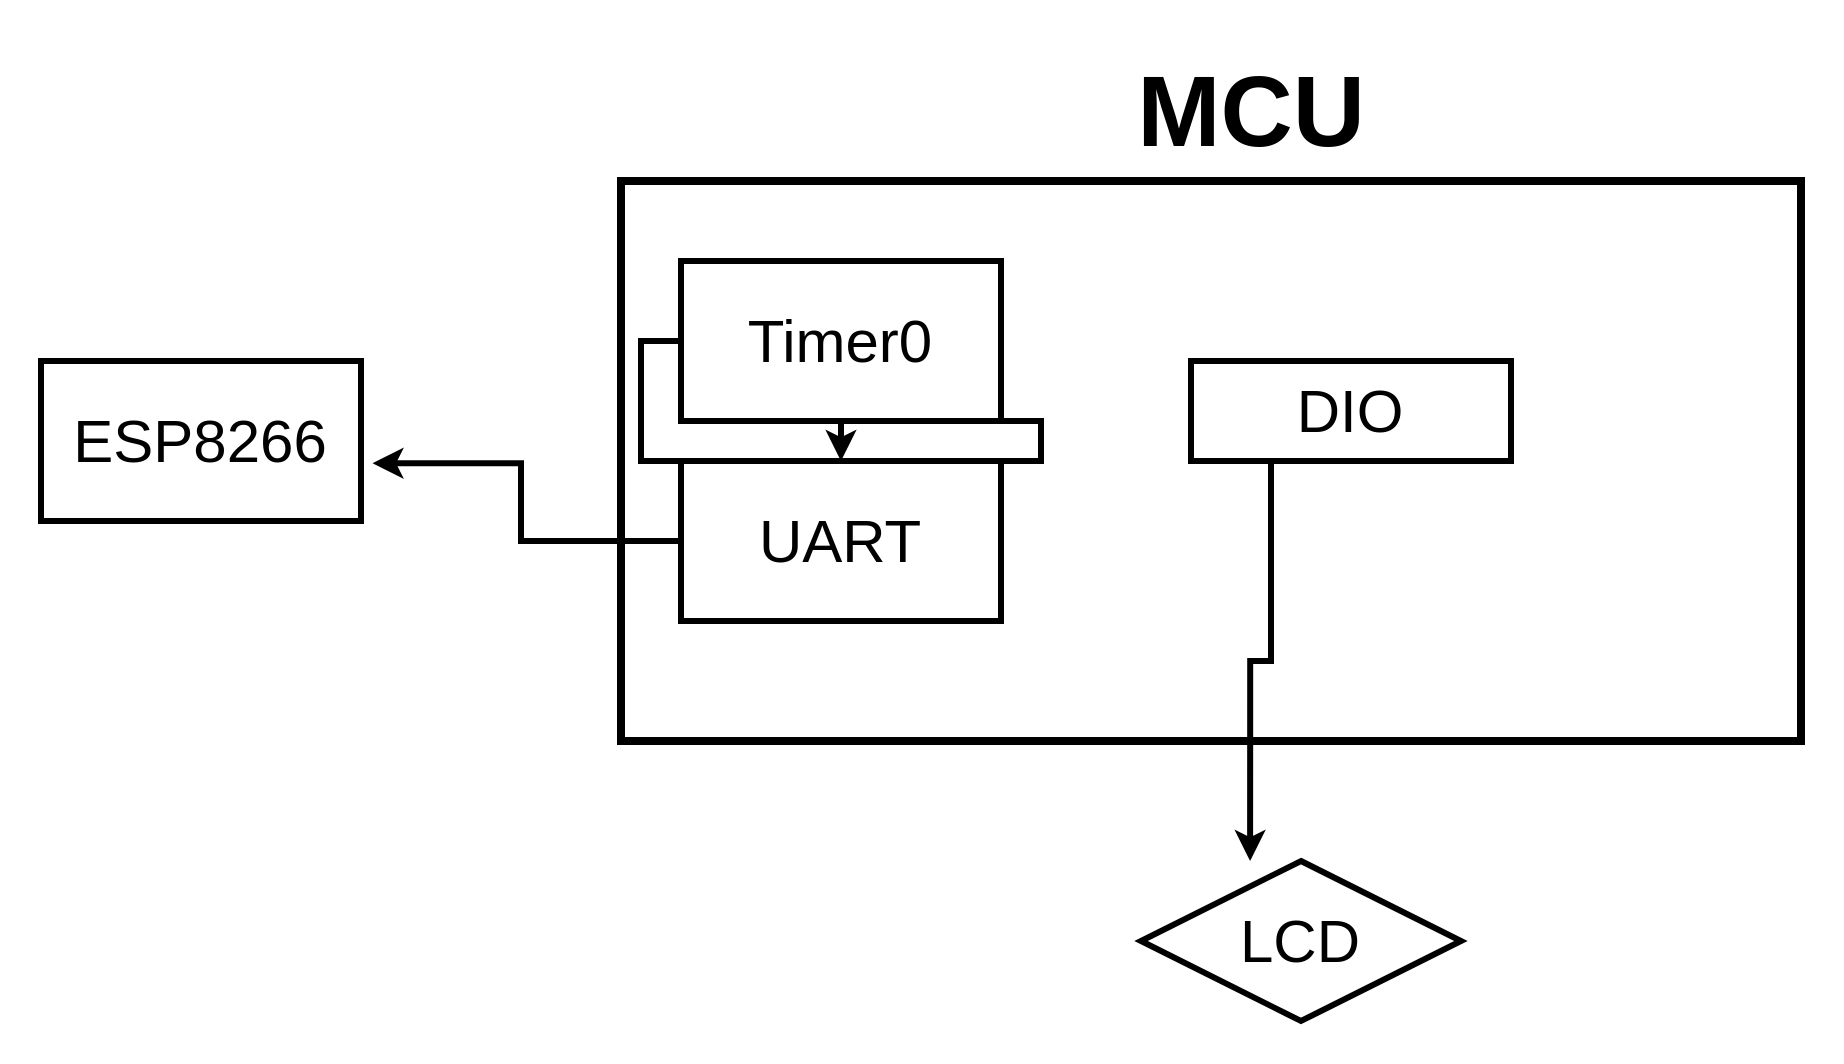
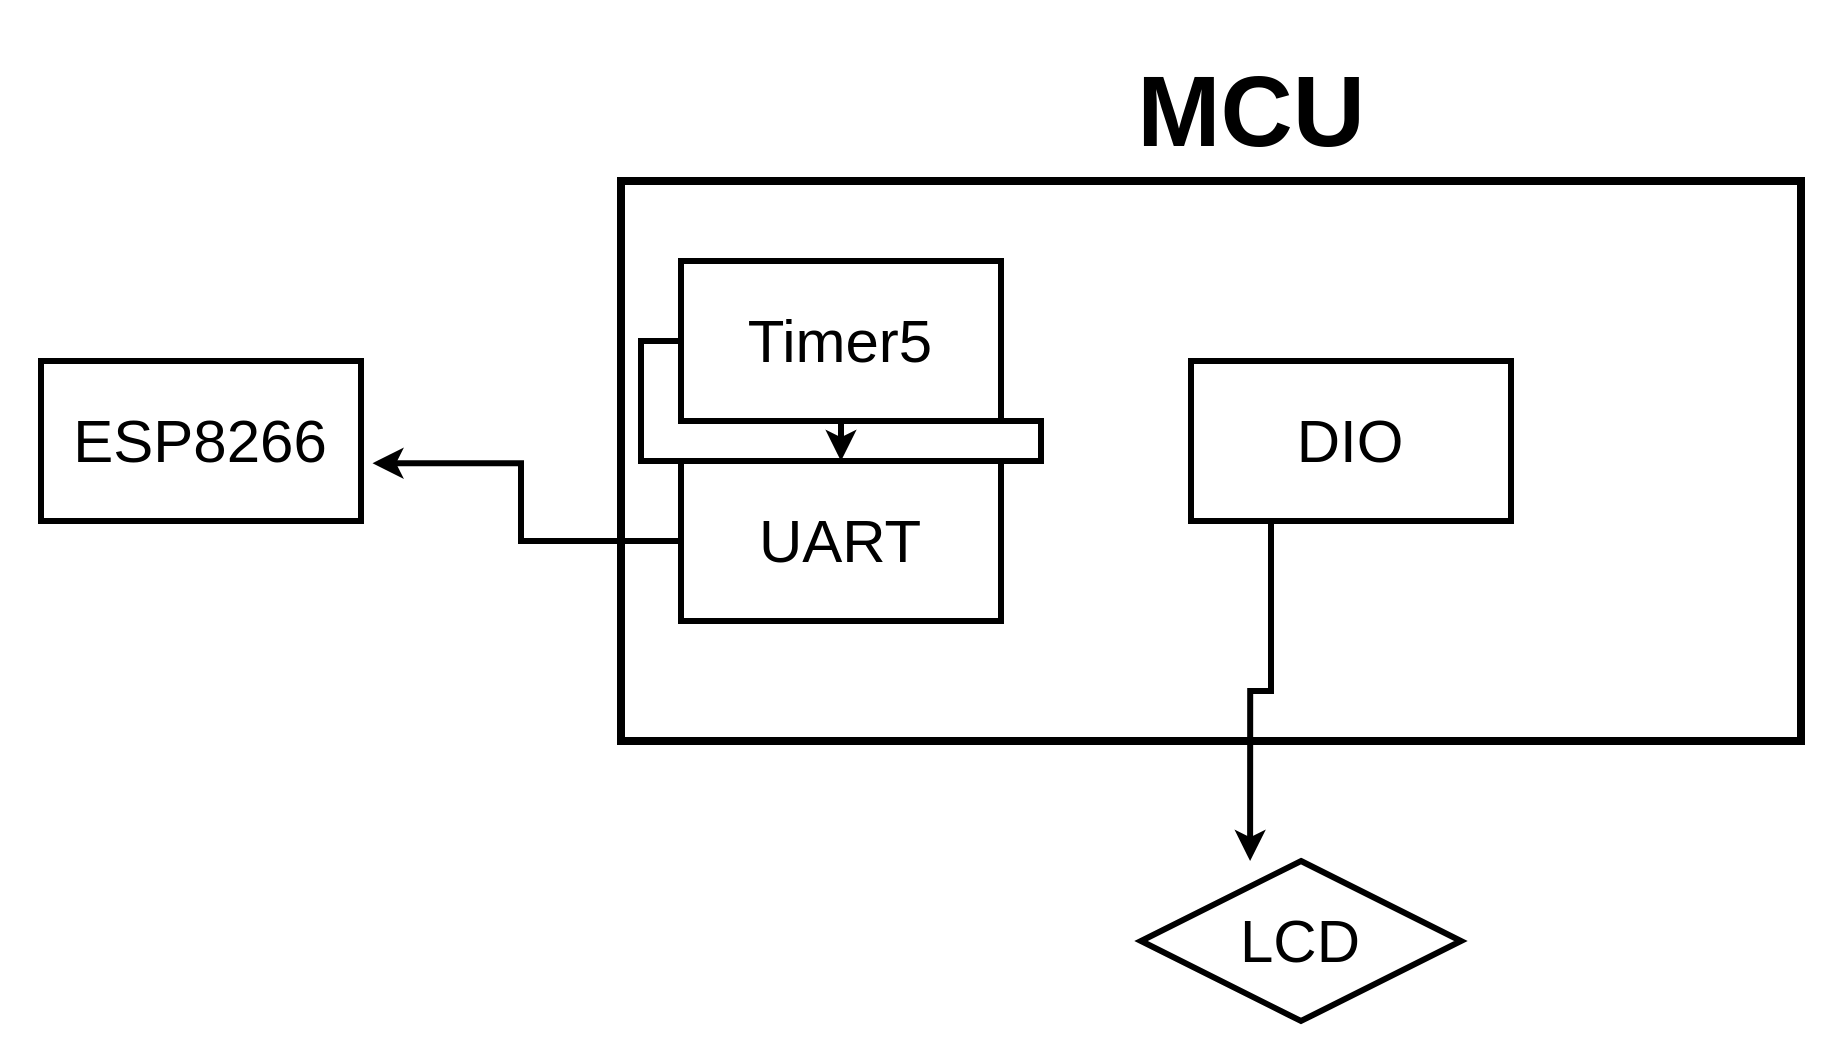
(841, 341) -> (841, 341)
(1351, 411) -> (1351, 441)
